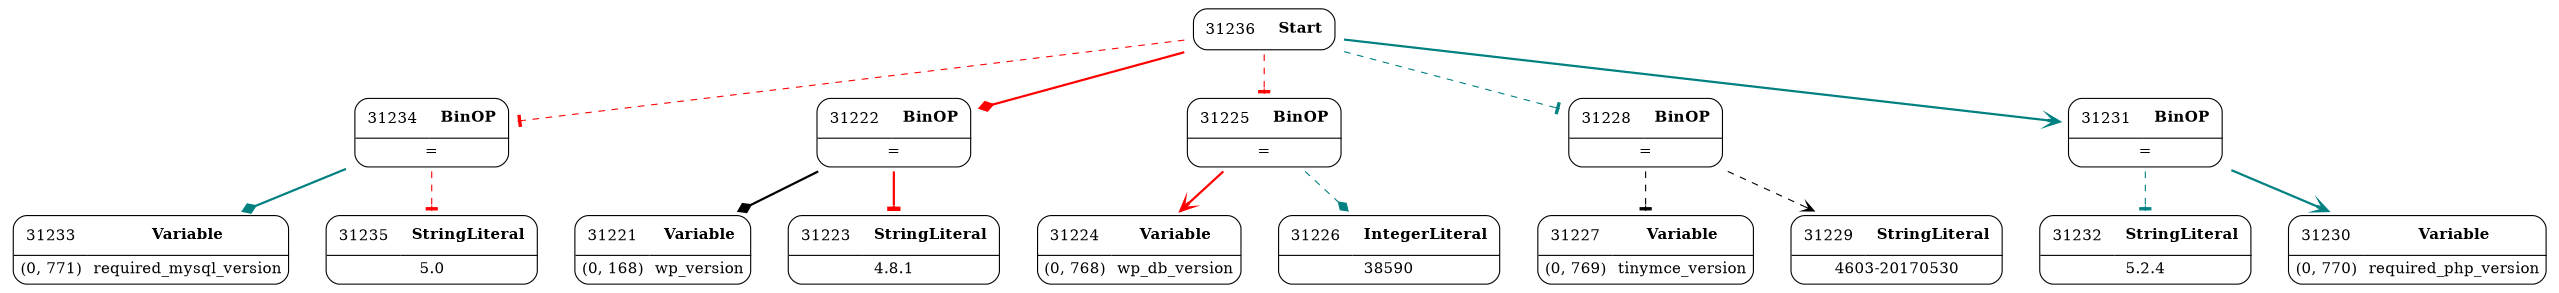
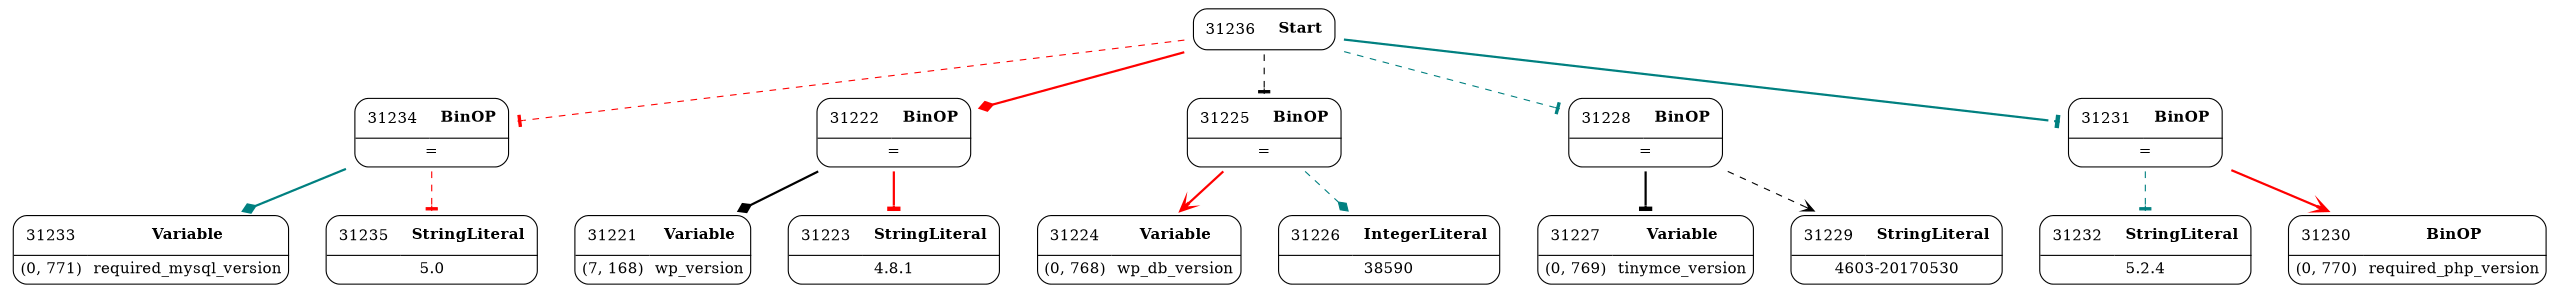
(1264, 71) -> (1264, 71)
(1696, 80) -> (1696, 80)
(1646, 188) -> (1646, 188)
(2275, 188) -> (2275, 188)
(2454, 234) -> (2454, 234)
(613, 269) -> (613, 269)
